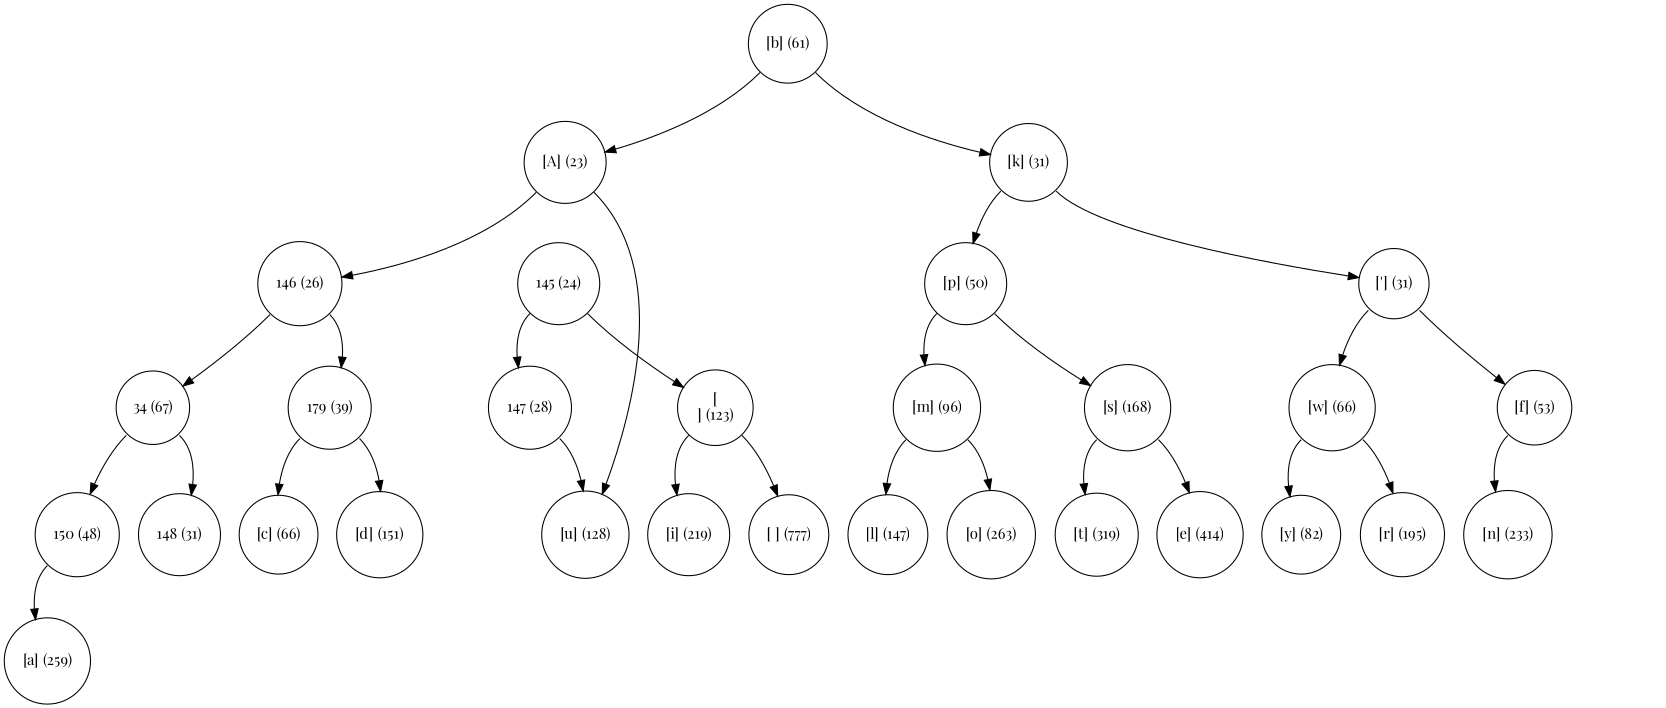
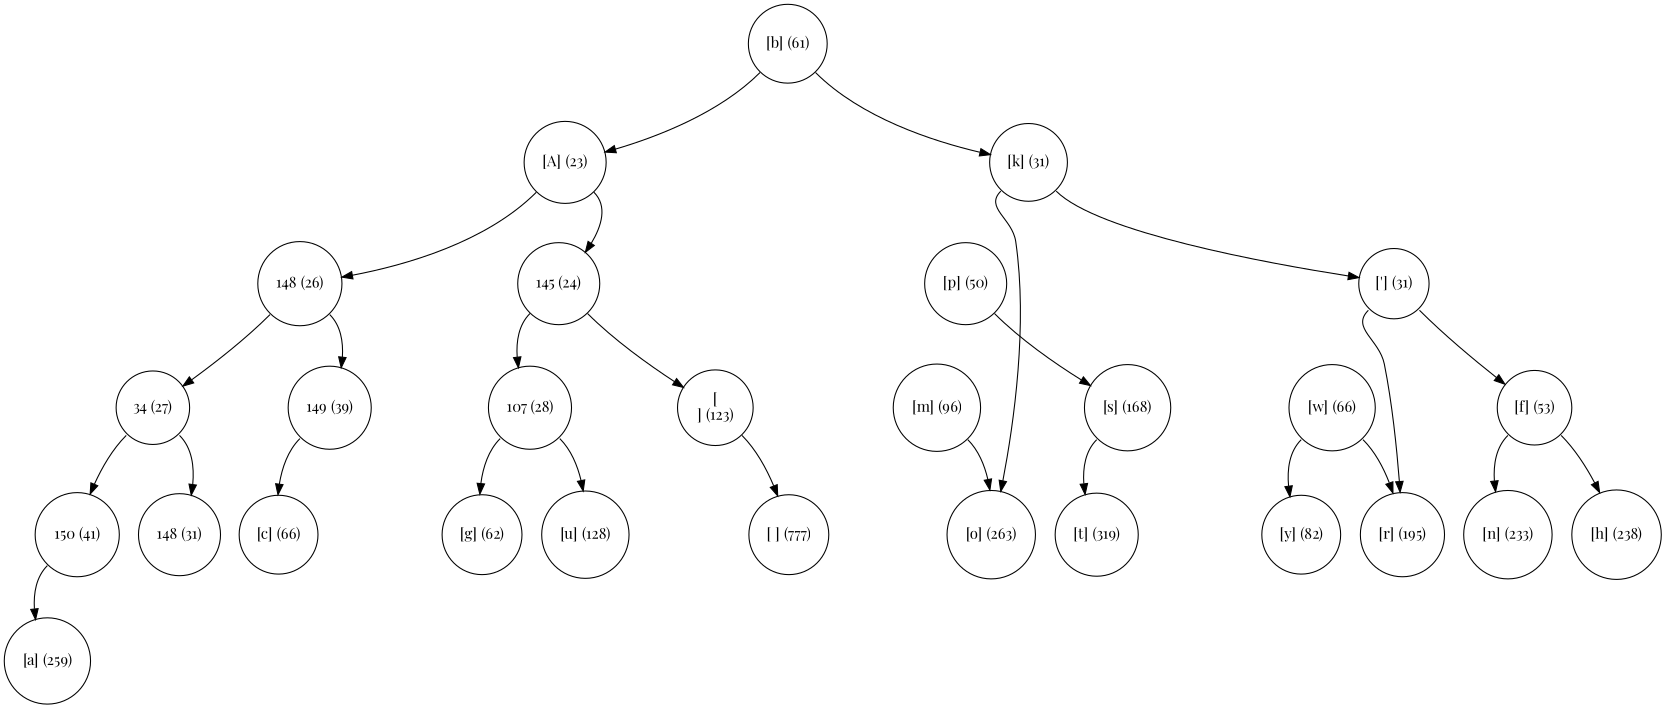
(986, 211) -> (1020, 326)
(300, 284) -> (300, 284)
(1353, 331) -> (1389, 392)
(926, 333) -> none
(639, 335) -> (601, 218)
(153, 408) -> (153, 408)
(330, 408) -> (330, 408)
(530, 408) -> (530, 408)
(77, 535) -> (77, 535)
(380, 535) -> none
none -> (482, 535)
(689, 535) -> none
(888, 535) -> none
(1200, 535) -> none
none -> (1617, 535)
